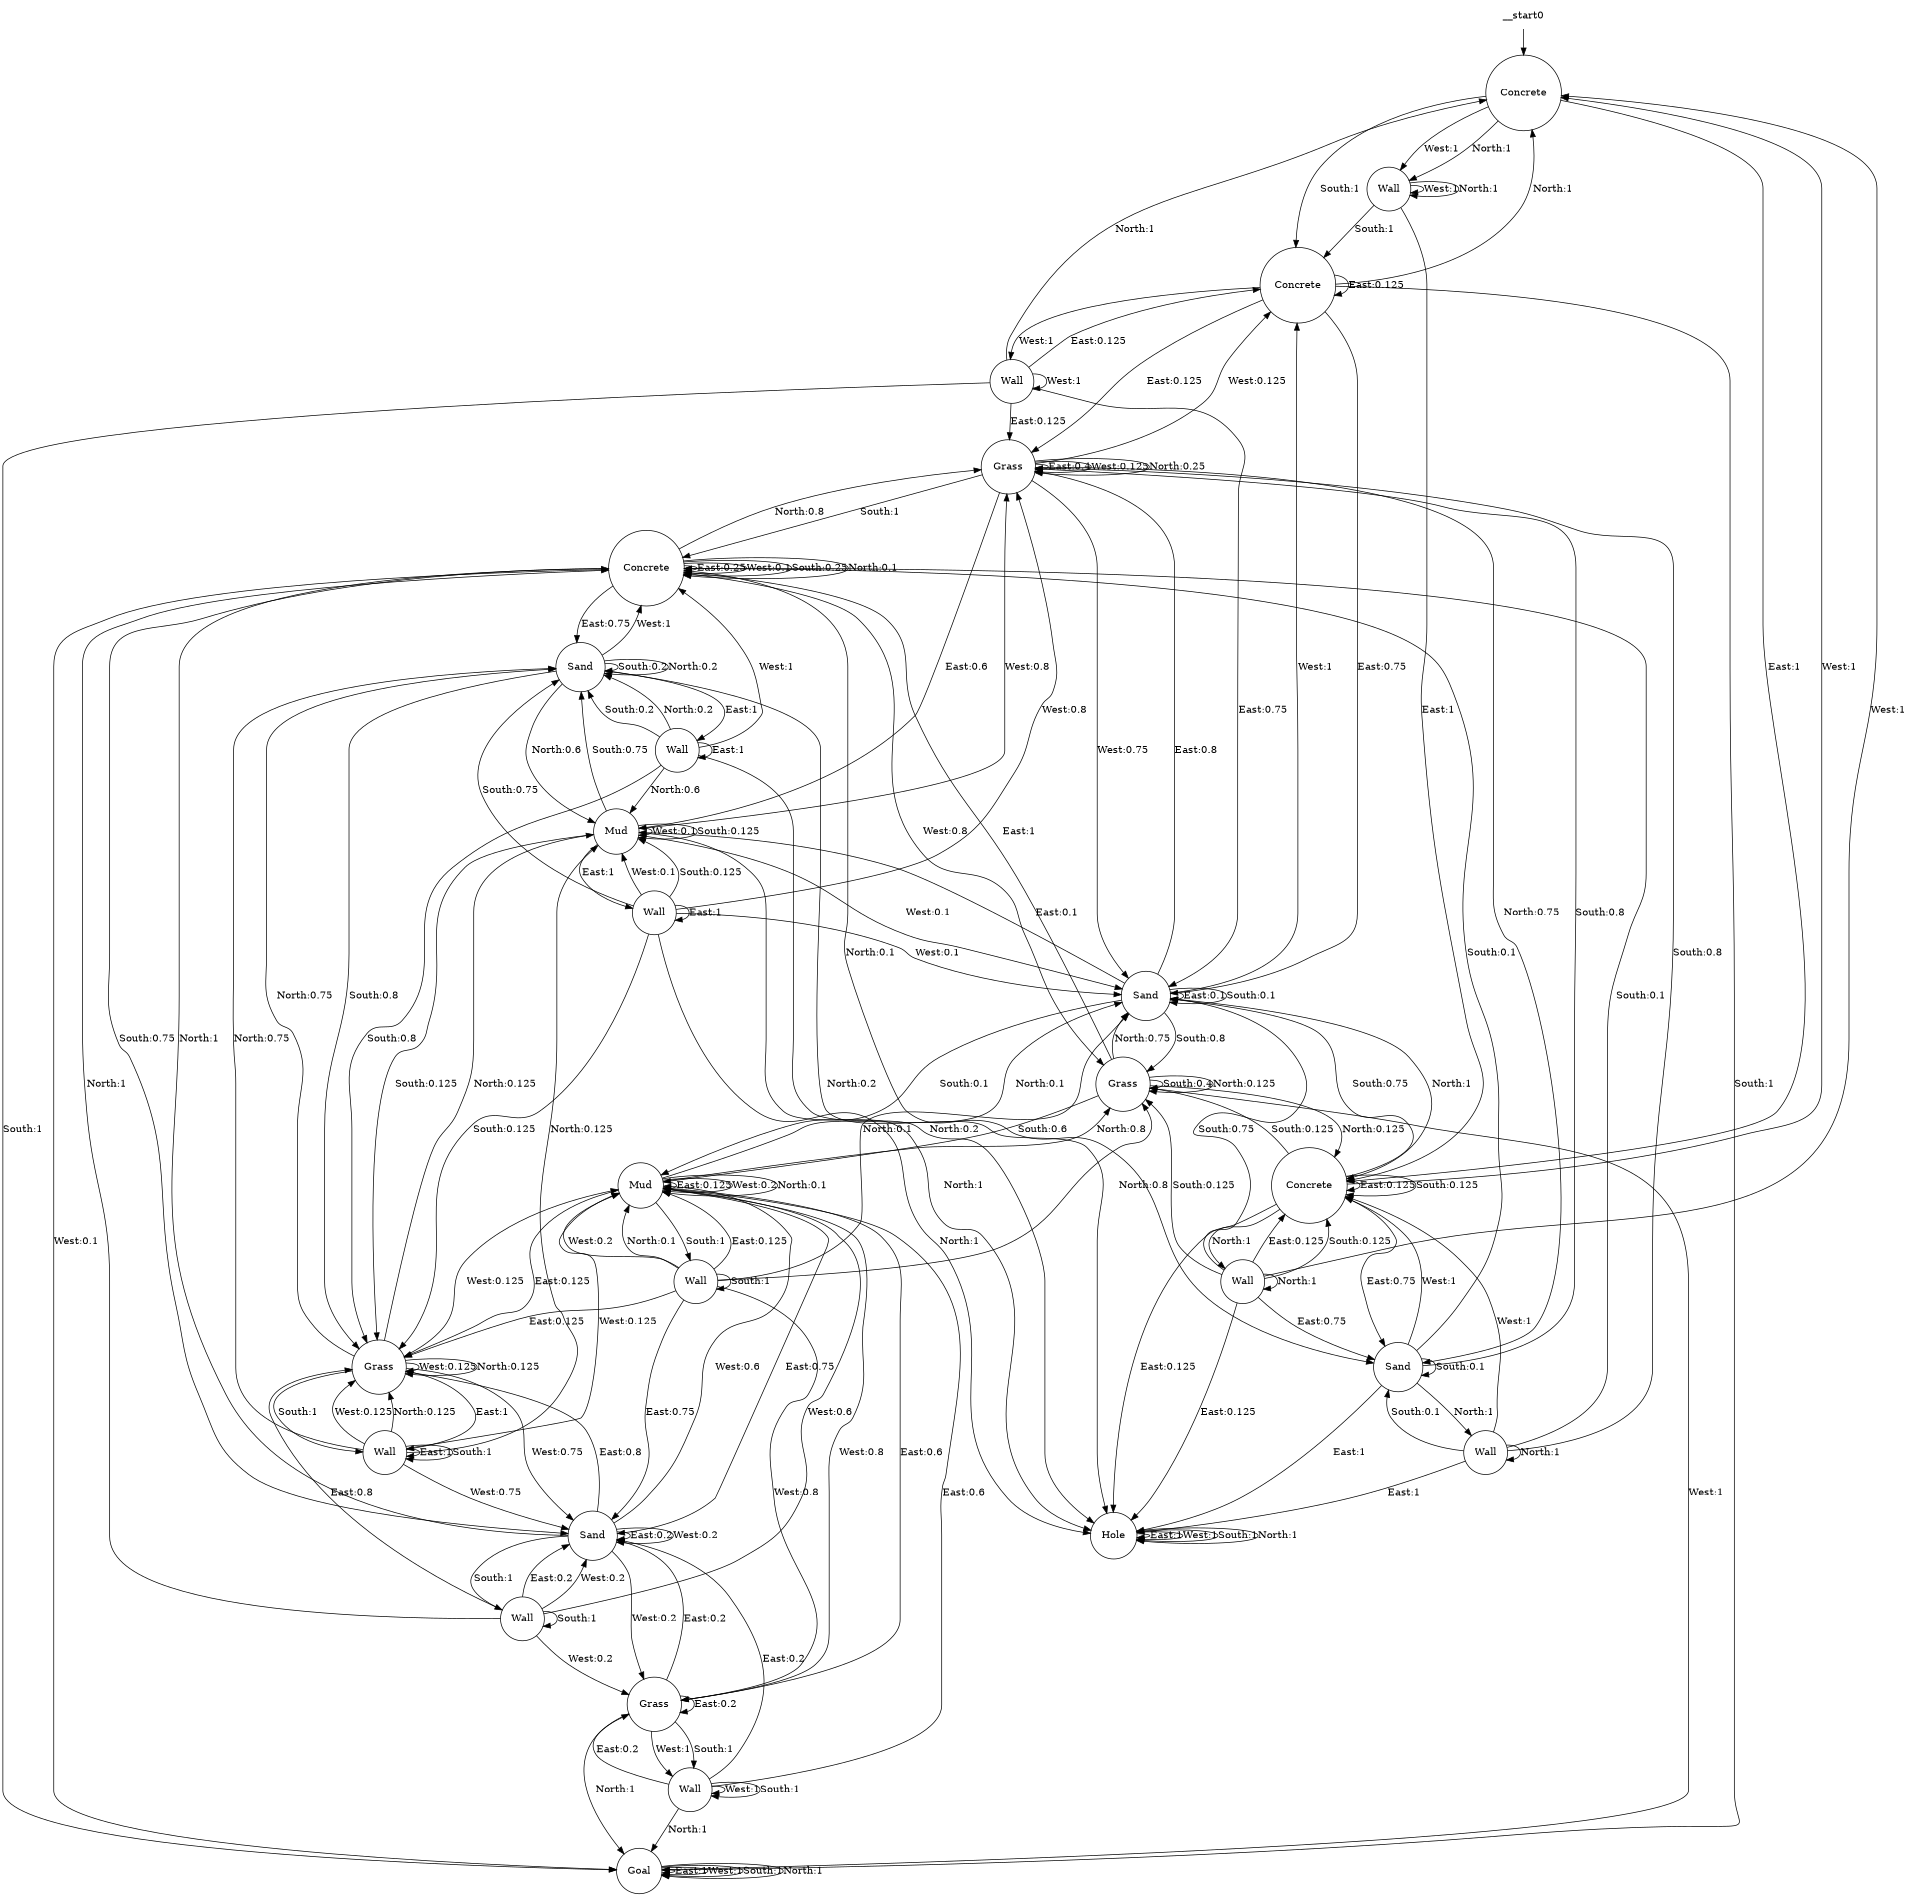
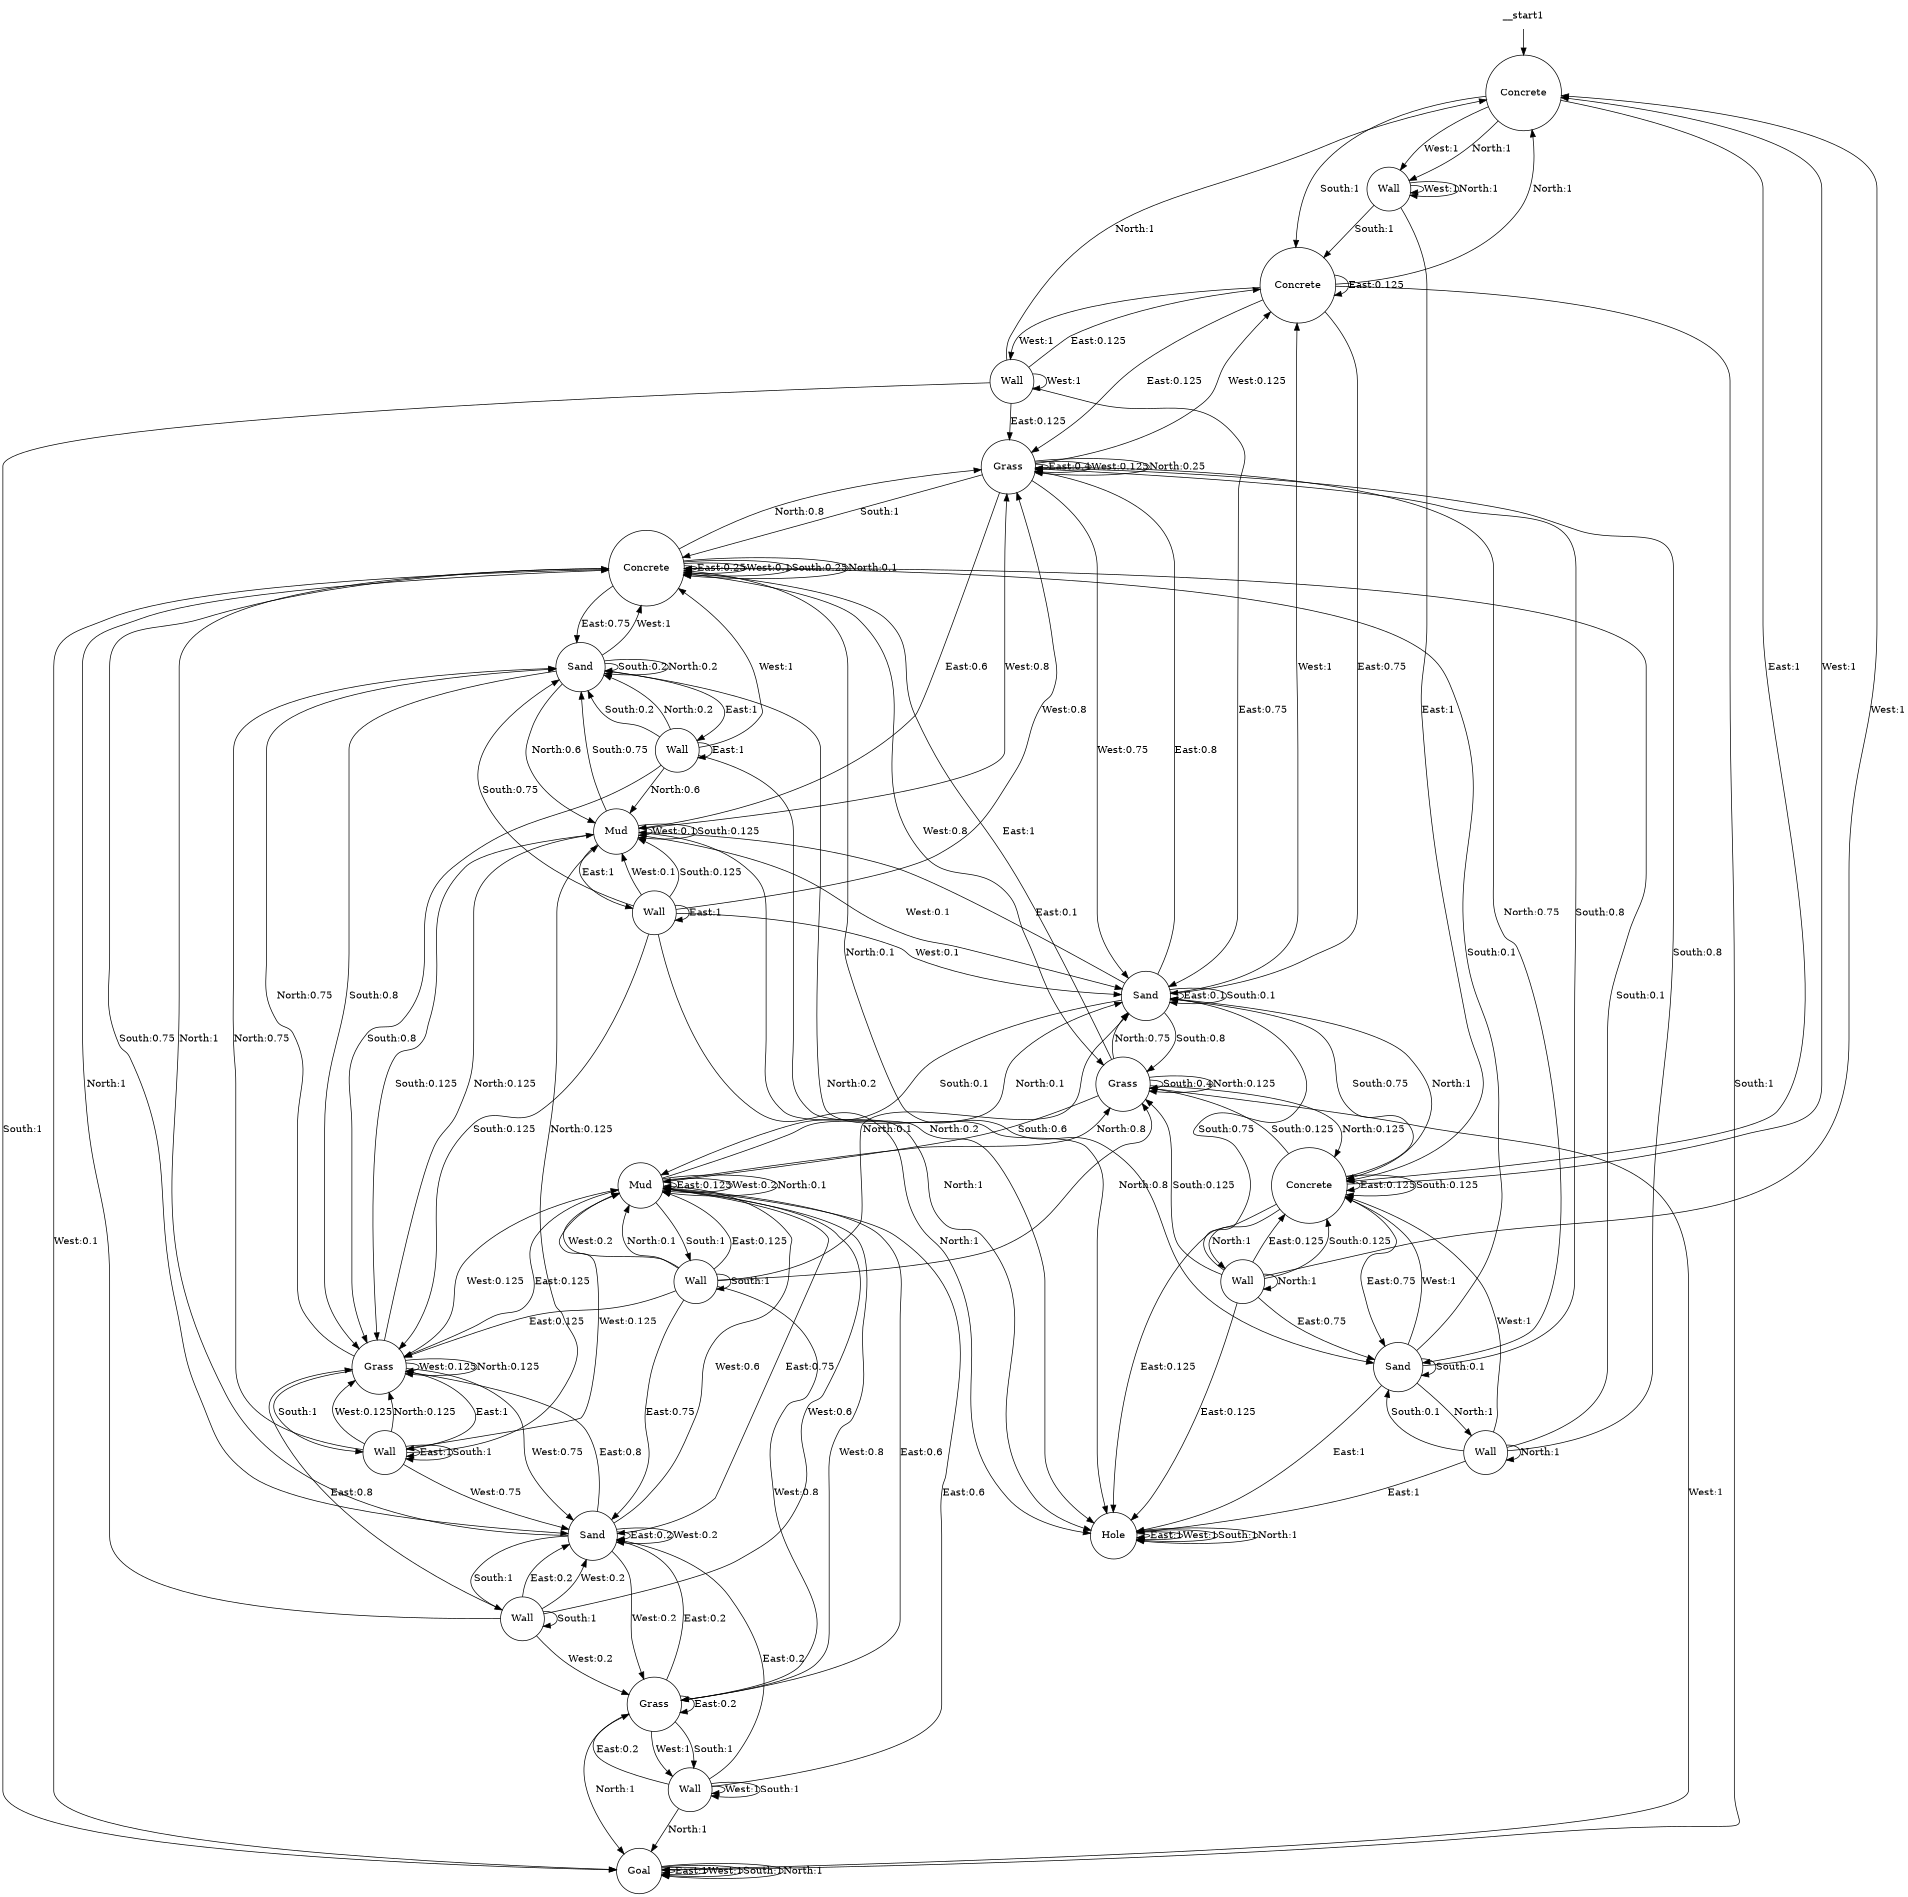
(1524, 16) -> (1524, 16)
